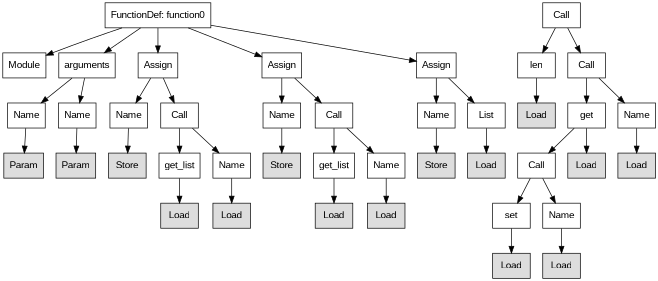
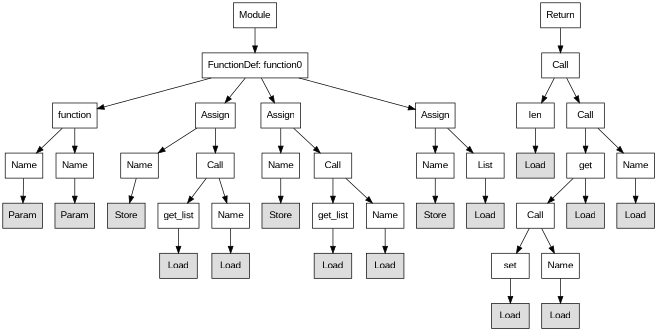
none -> (560, 15)
(87, 40) -> (255, 37)
(87, 65) -> (75, 116)
